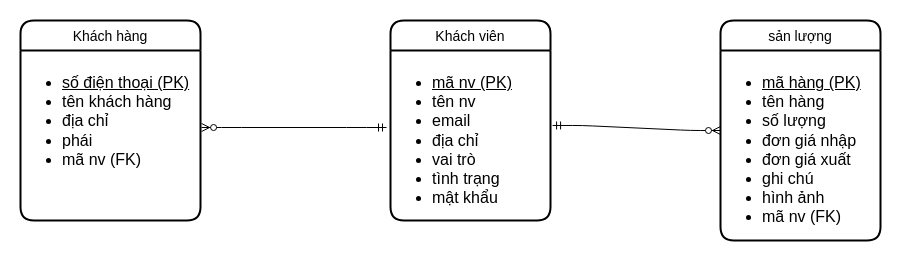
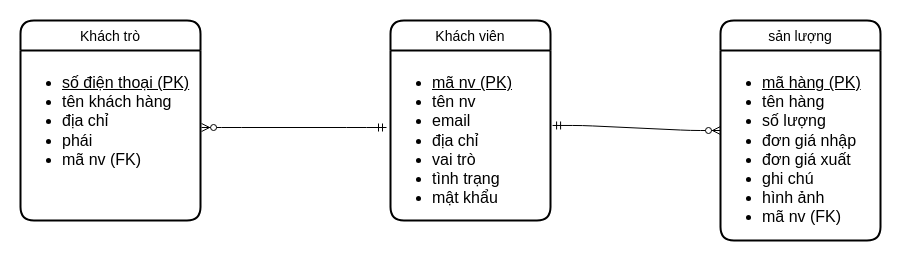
(110, 36) -> (110, 36)
